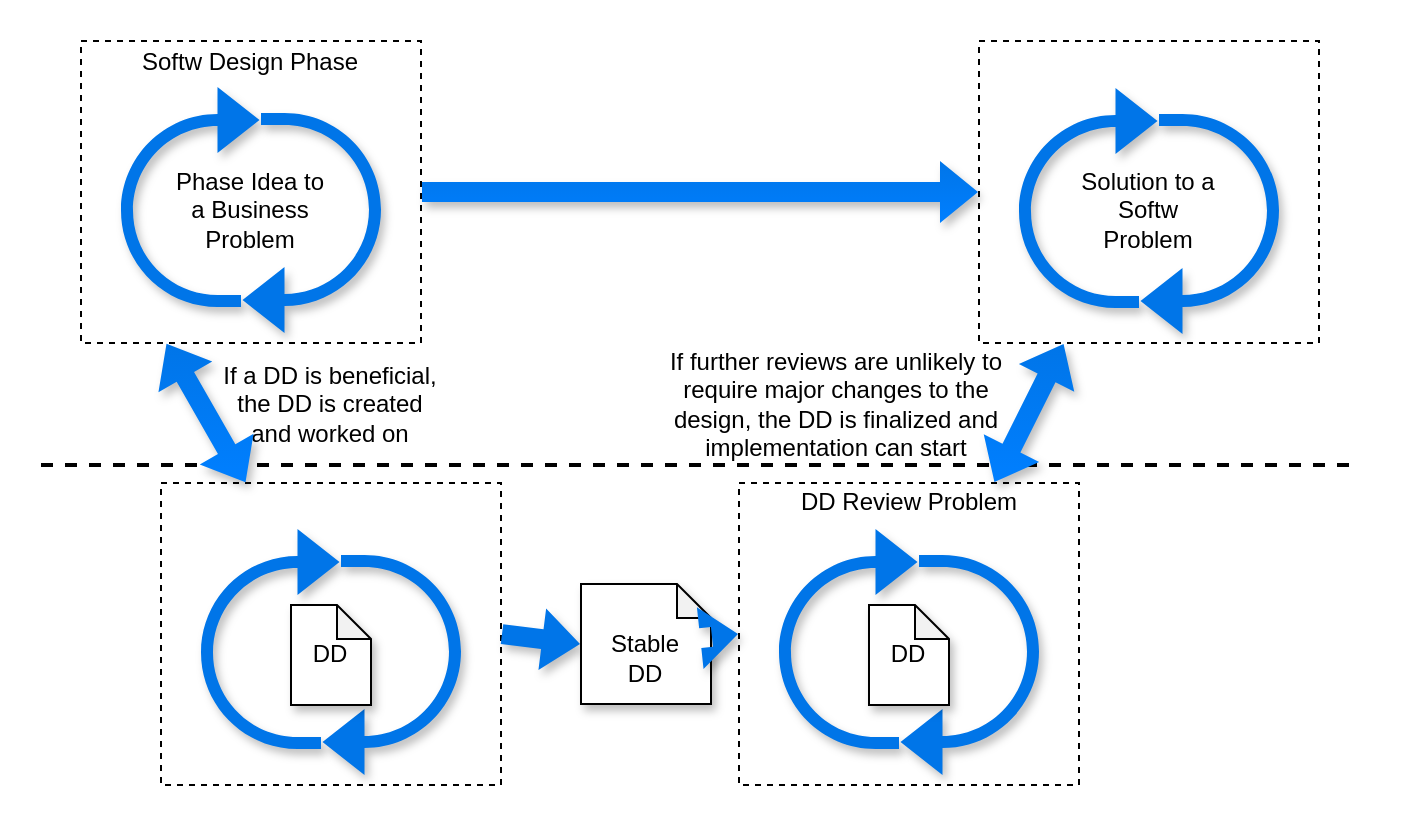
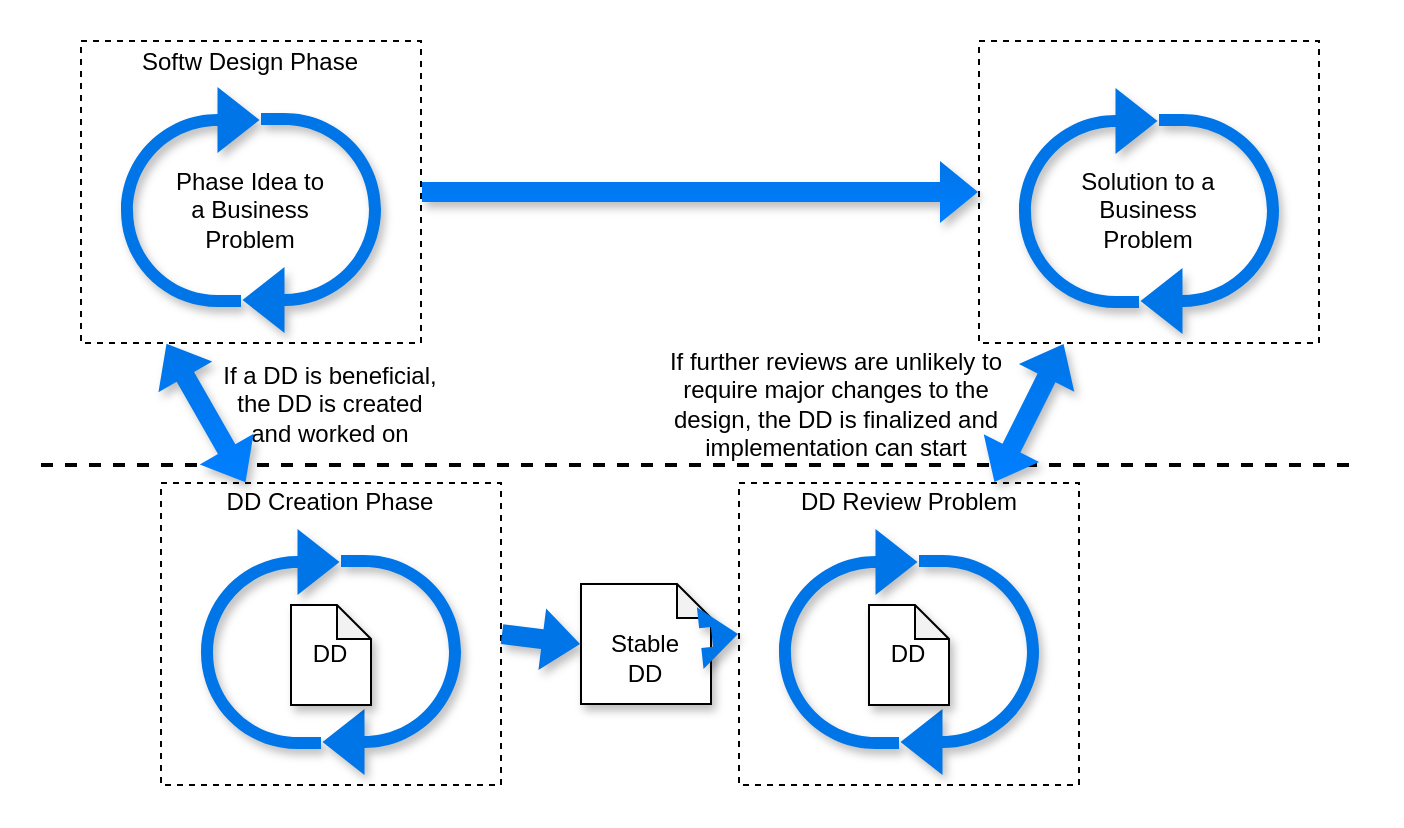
(1149, 211) -> (1149, 211)
none -> (331, 503)
